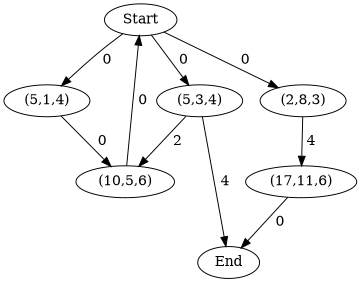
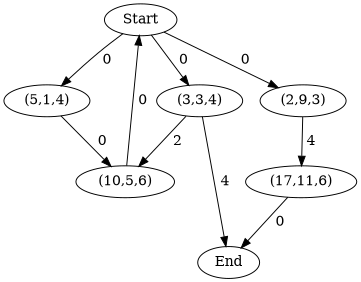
(200, 101) -> (200, 101)
(303, 101) -> (303, 101)
